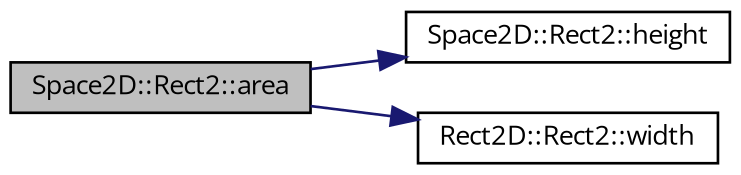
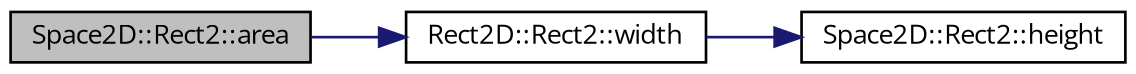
(345, 65) -> (740, 37)
